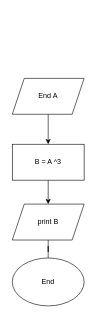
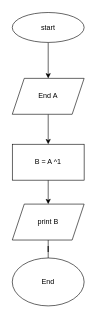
none -> (48, 27)
none -> (48, 72)
(48, 162) -> (48, 162)
